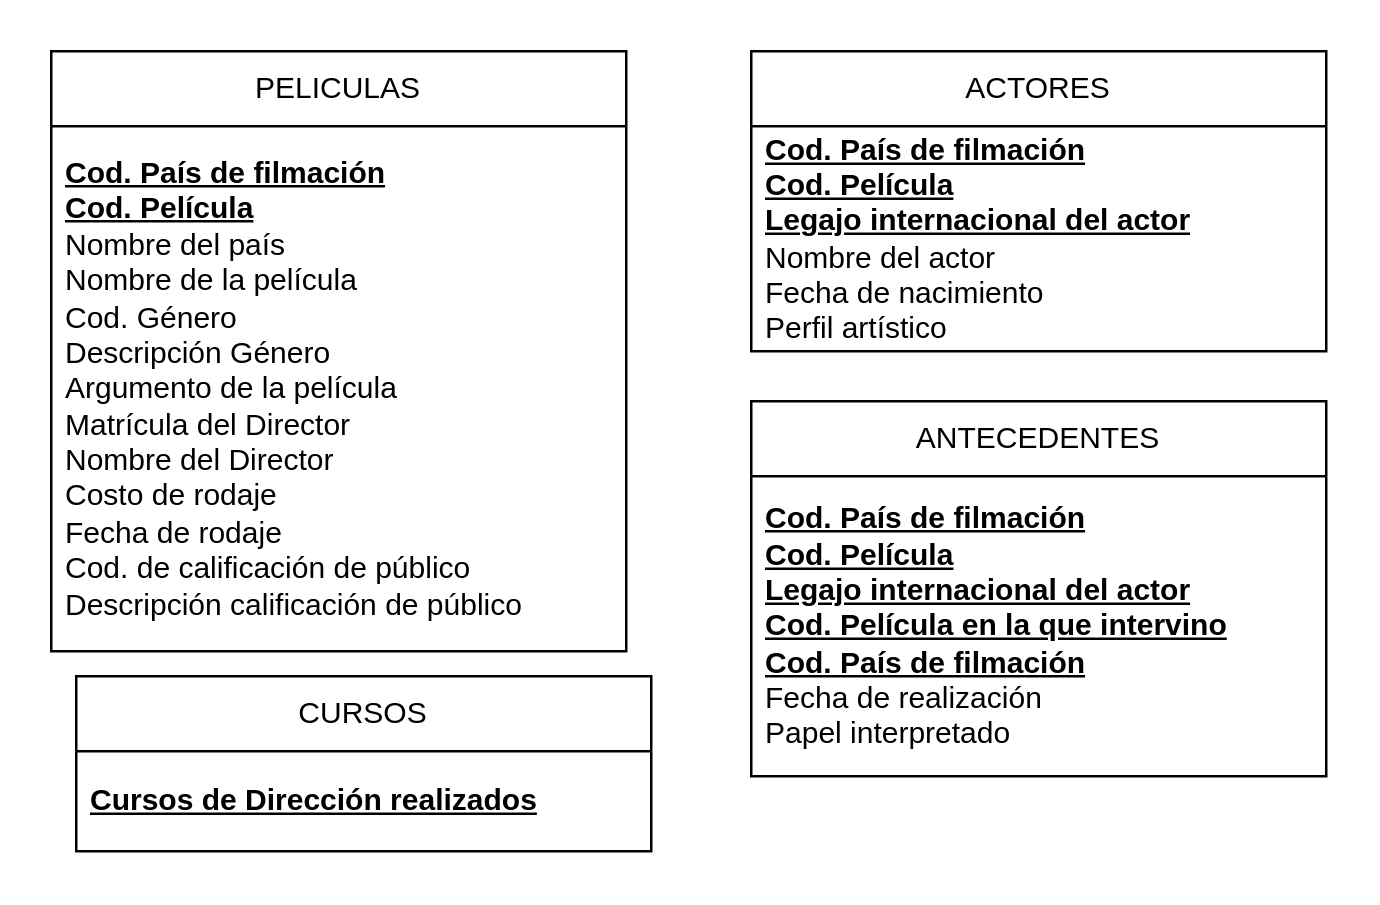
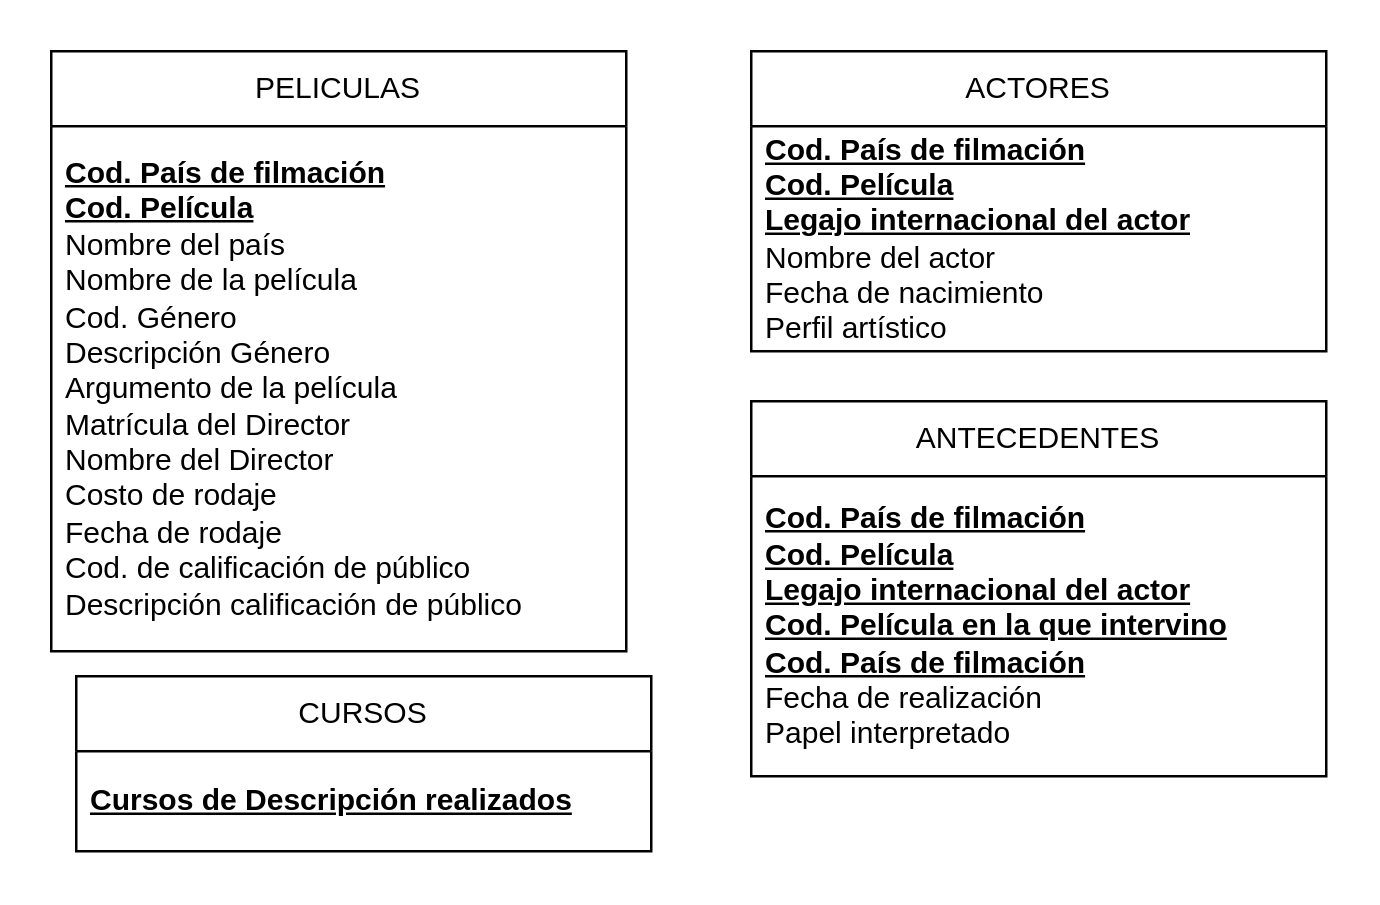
(316, 801) -> (333, 801)
